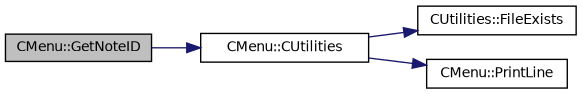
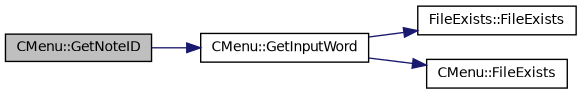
(497, 20) -> (497, 20)
(285, 48) -> (285, 48)
(497, 74) -> (497, 74)
